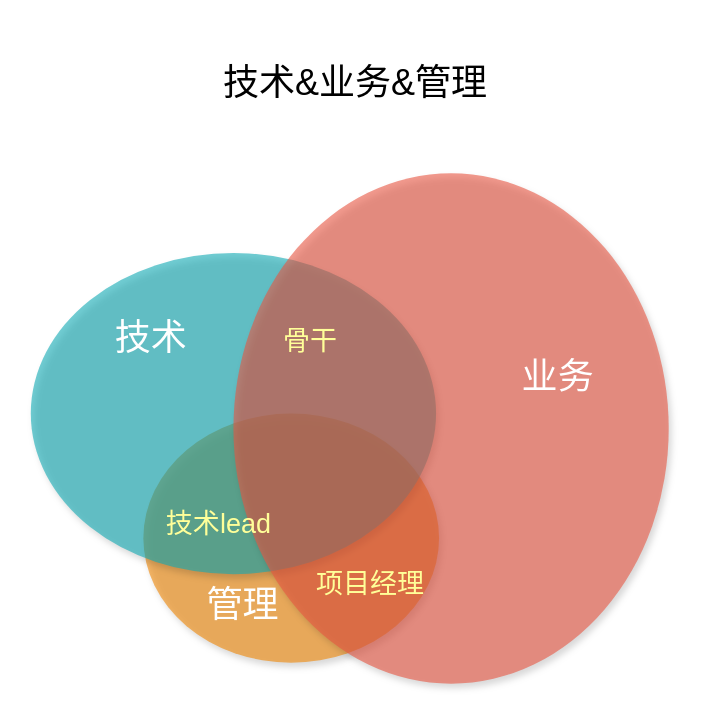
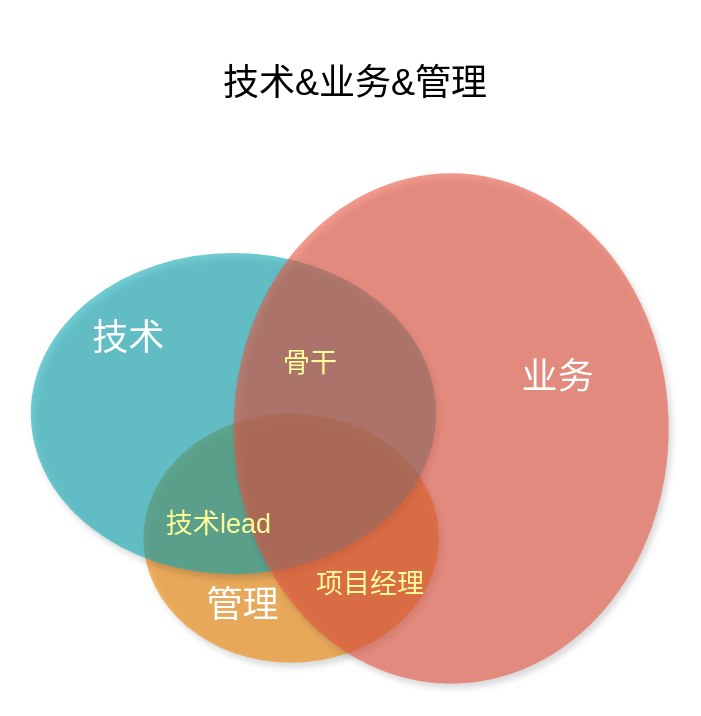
(151, 338) -> (128, 338)
(310, 346) -> (310, 368)
